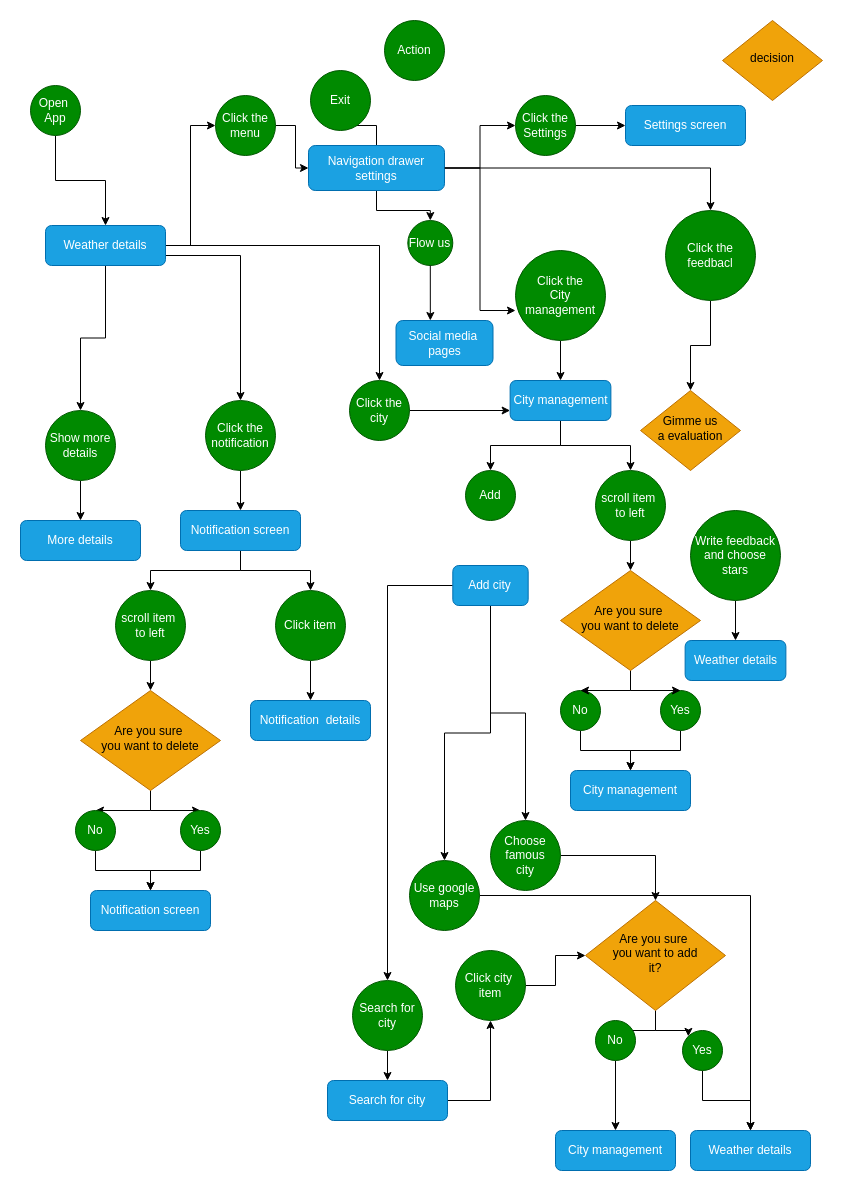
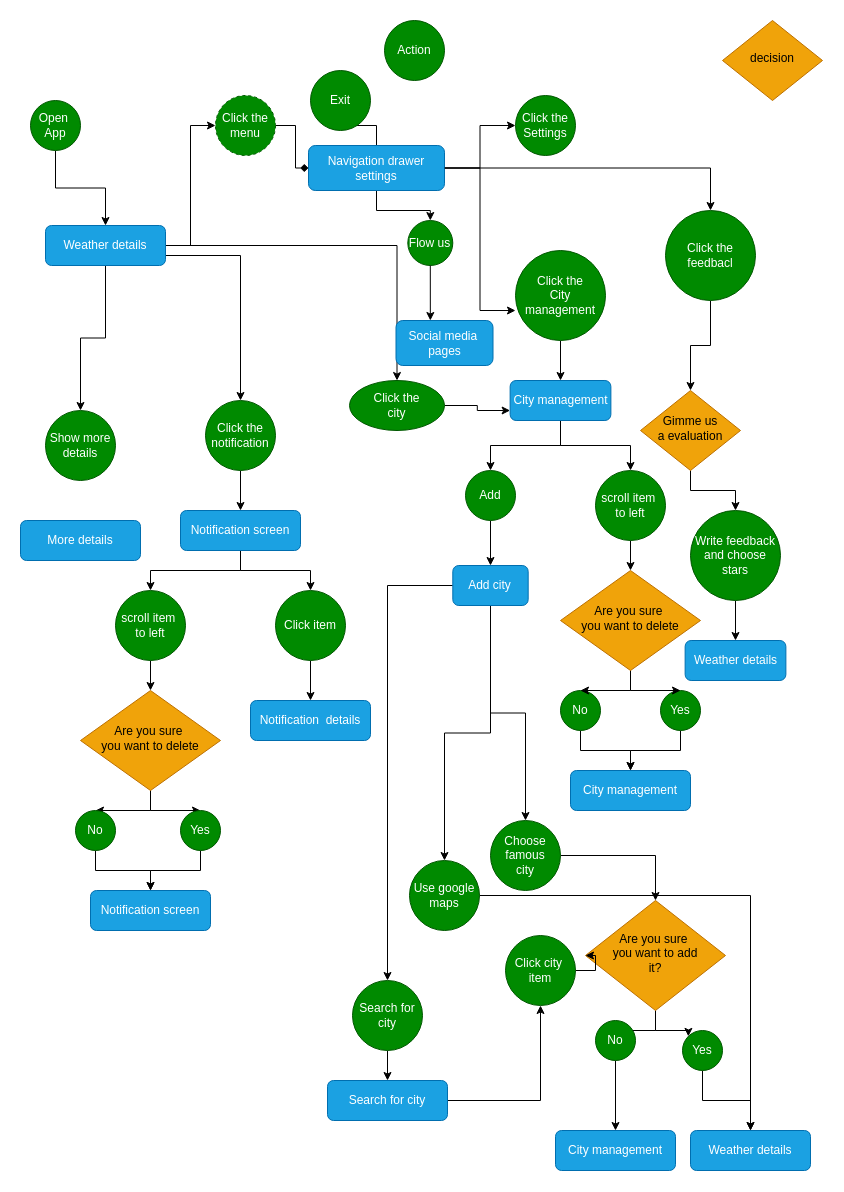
(56, 111) -> (56, 126)
(246, 126) -> (246, 126)
(597, 126) -> none
(686, 126) -> none
(300, 168) -> (299, 168)
(380, 411) -> (397, 406)
none -> (710, 491)
(81, 497) -> none
none -> (491, 540)
(491, 986) -> (541, 971)
